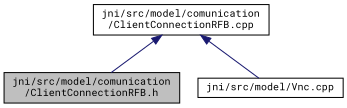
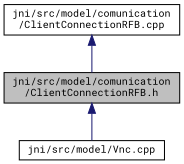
(234, 60) -> (92, 127)
